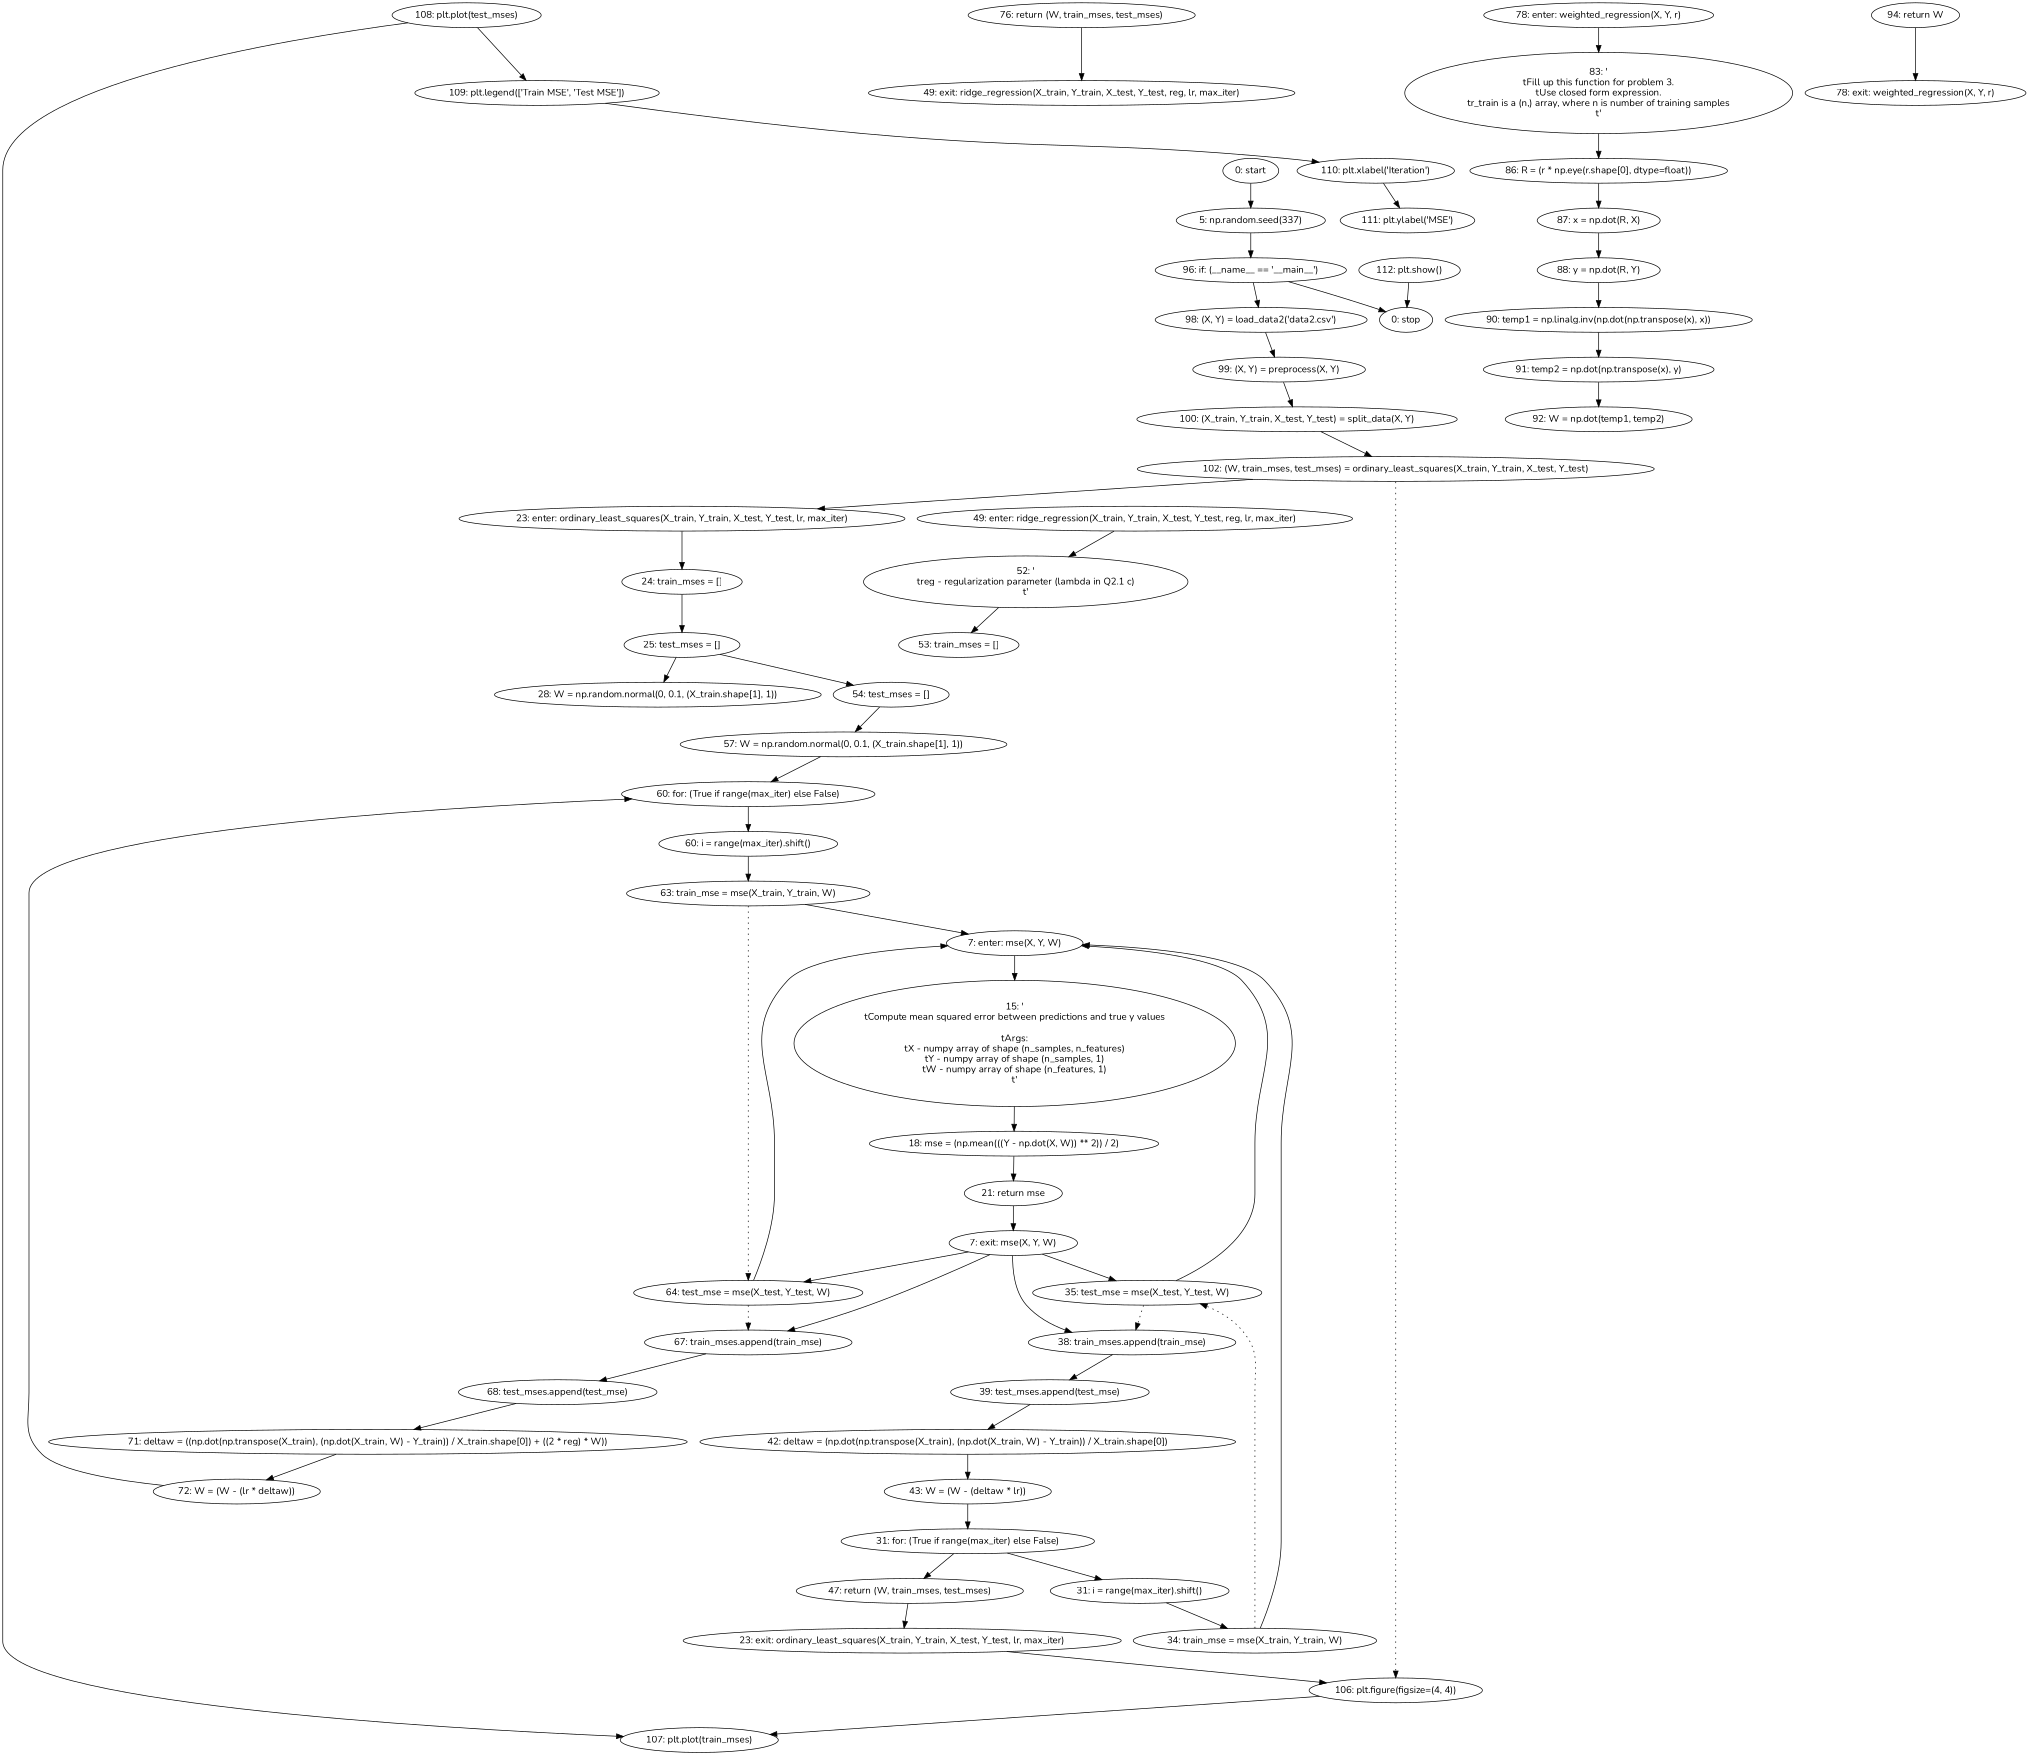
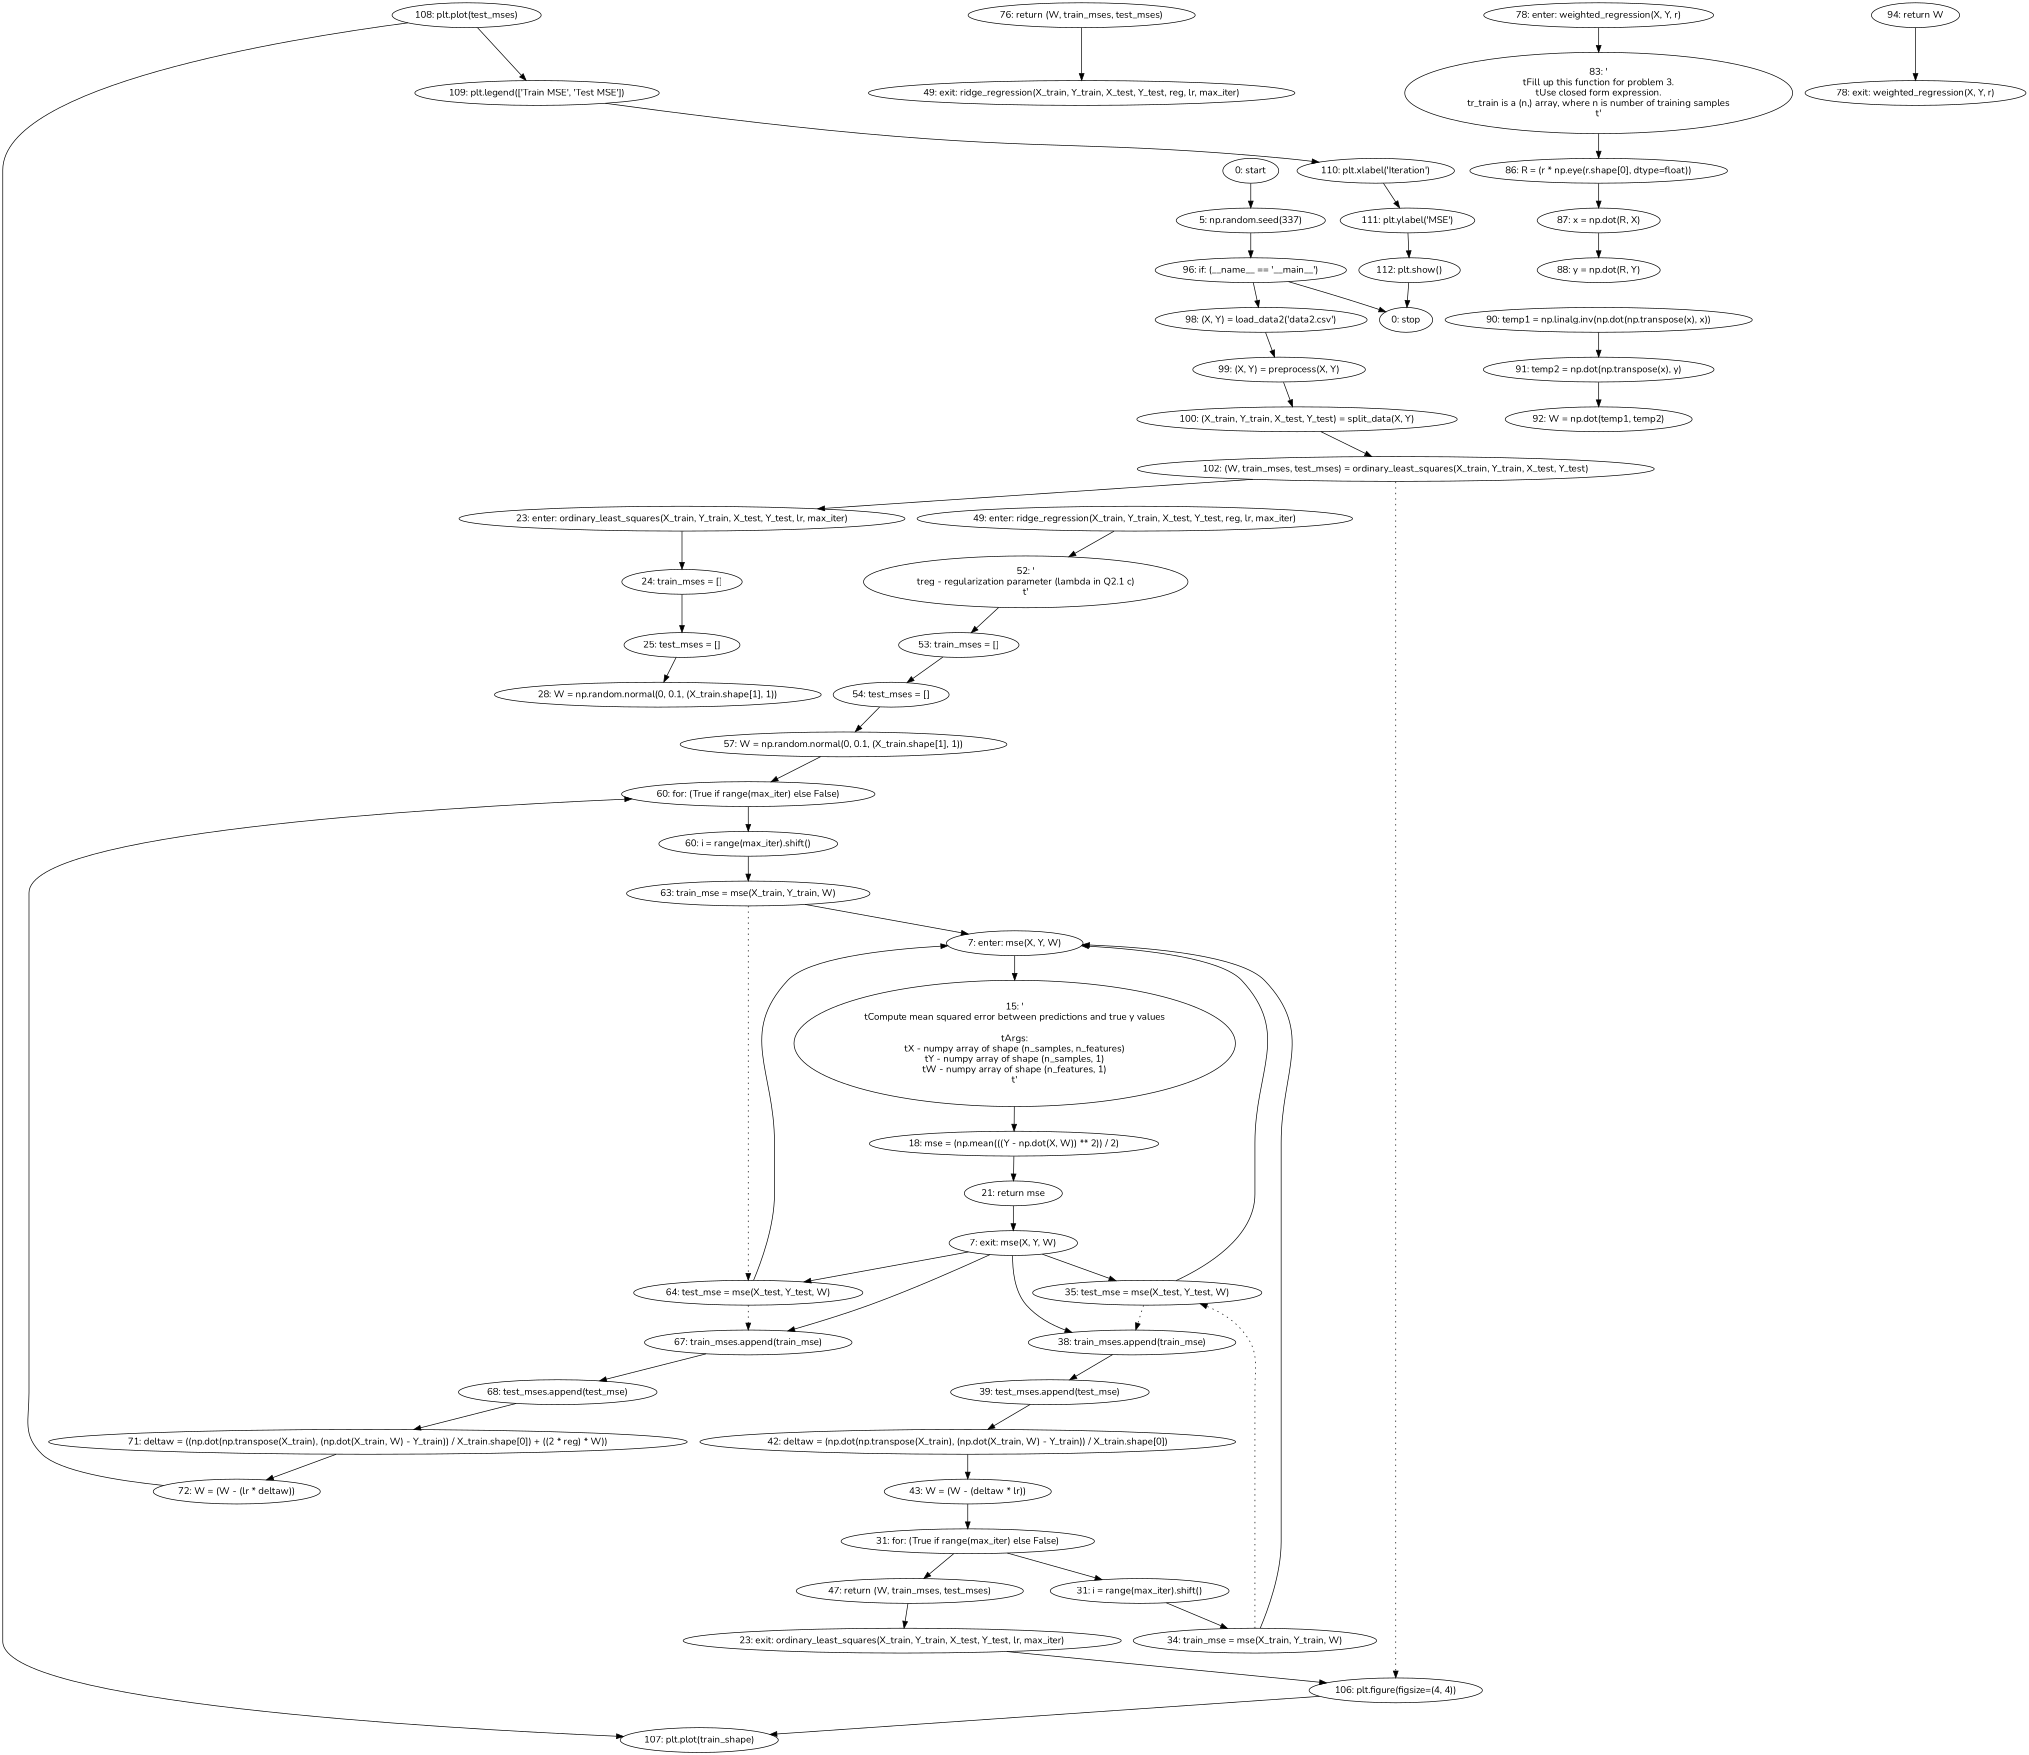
none -> (1408, 242)
(1599, 292) -> none
(783, 669) -> (928, 668)
(699, 1740) -> (699, 1740)
